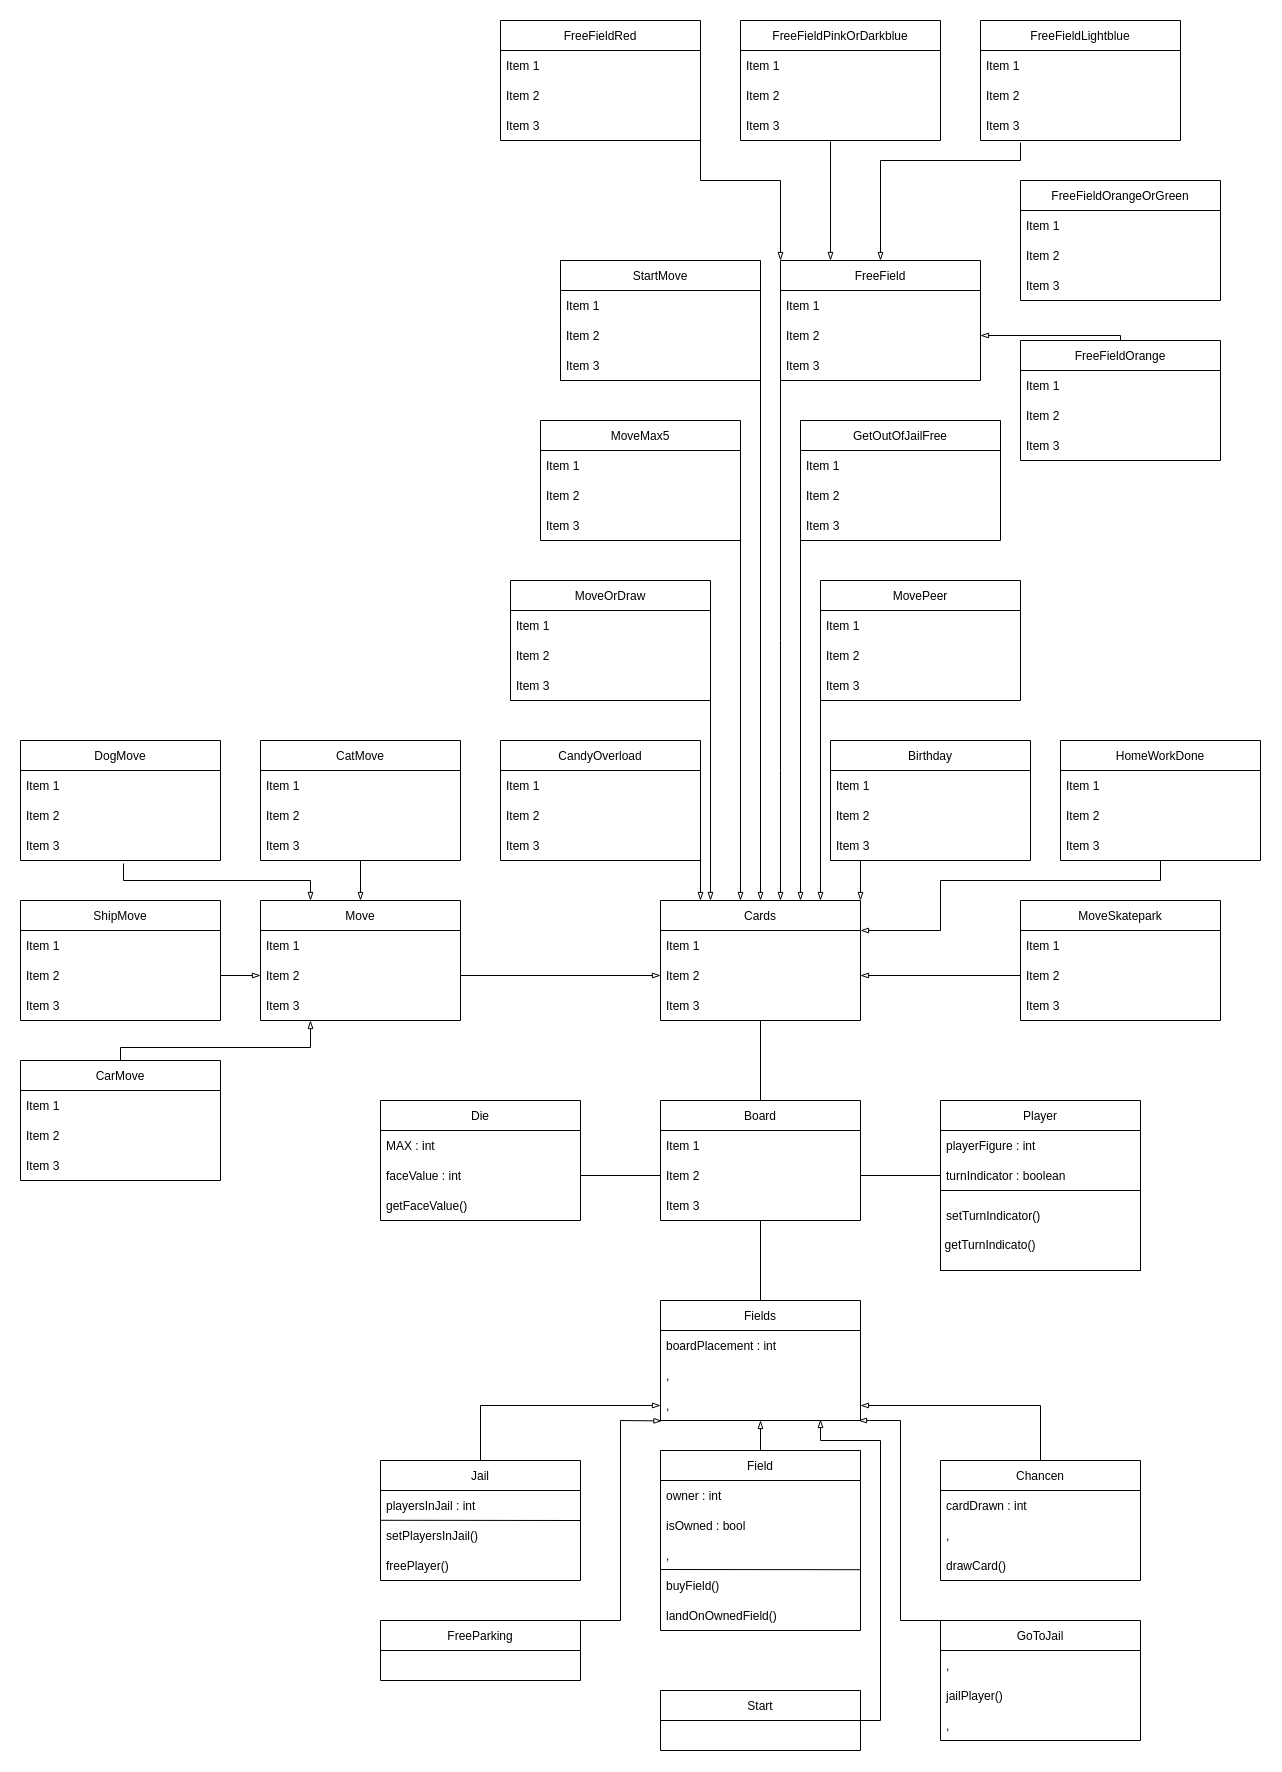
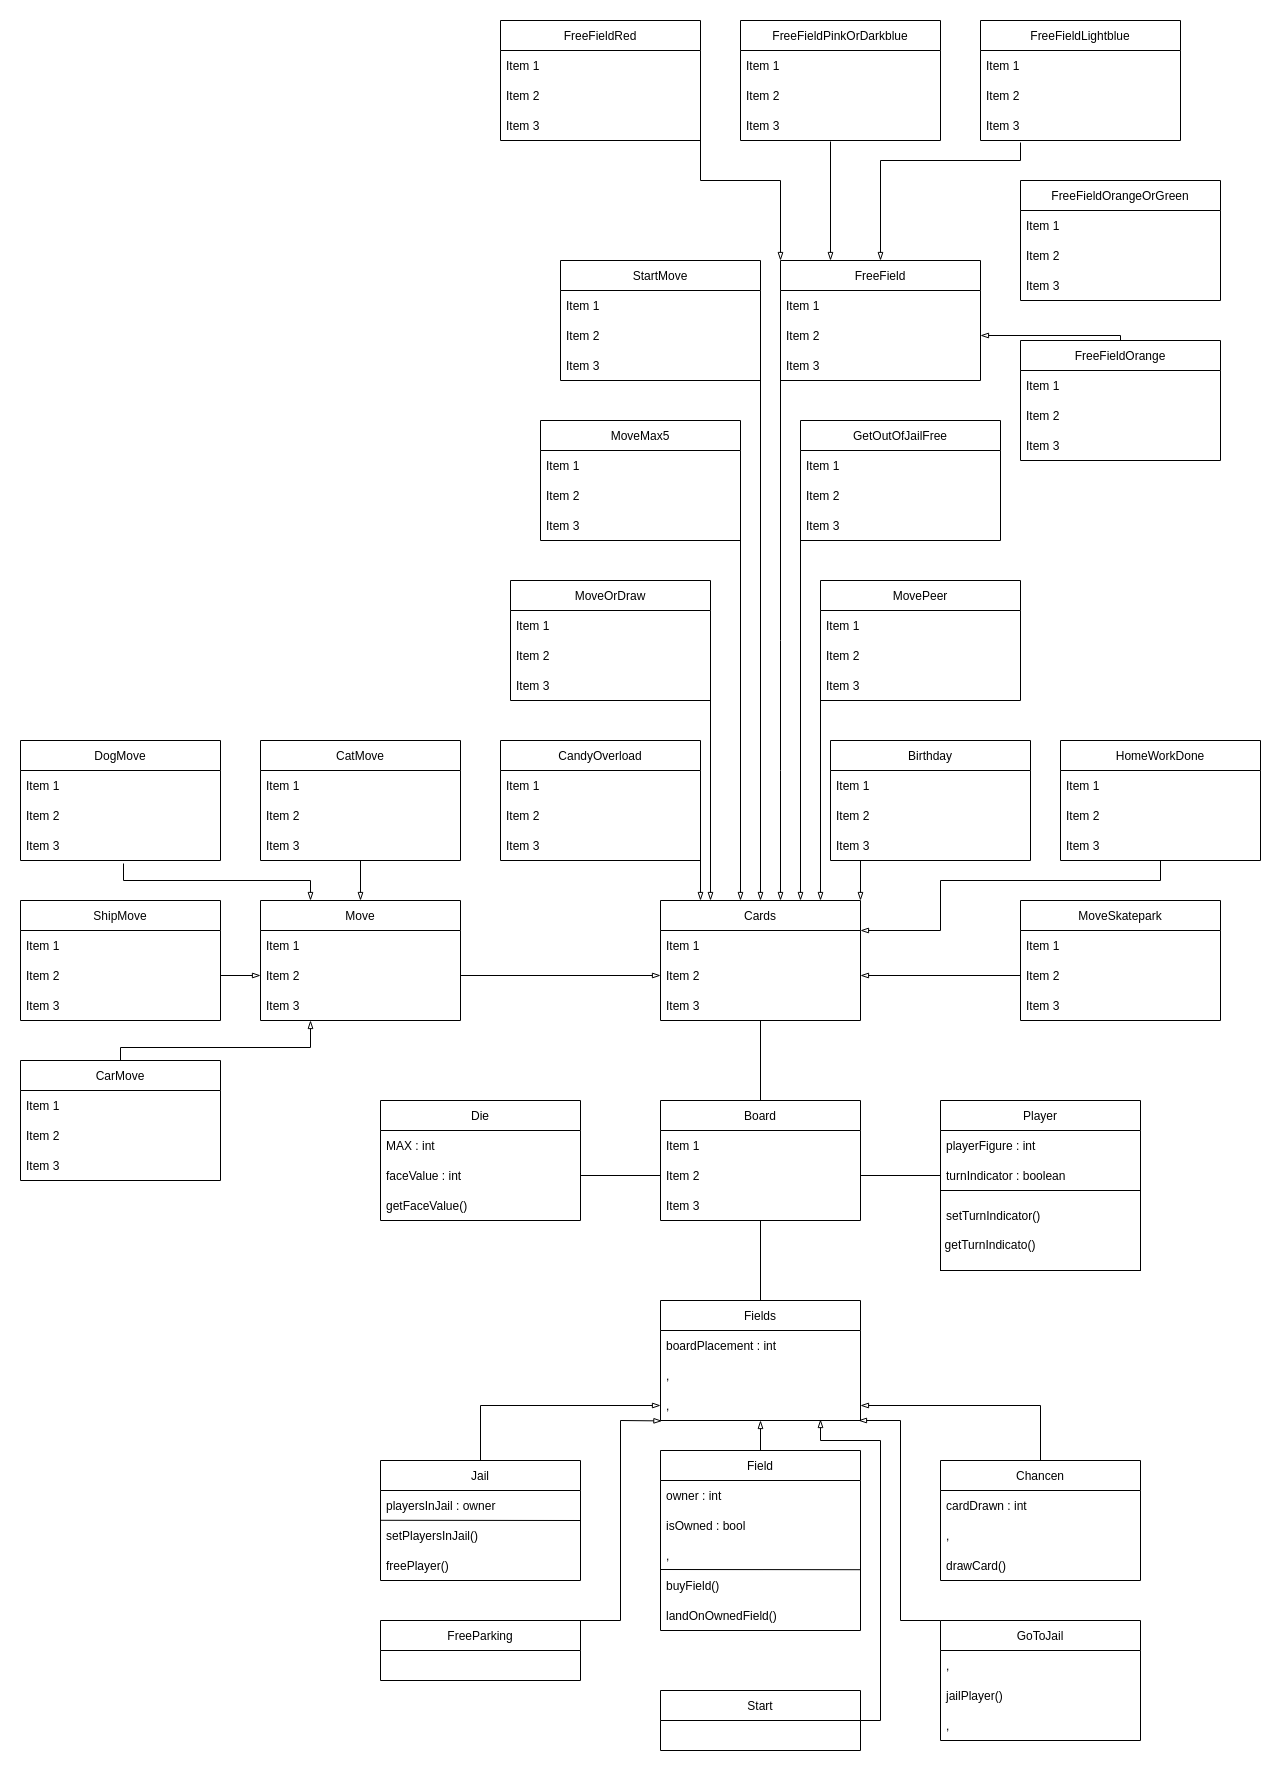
(439, 1506) -> (447, 1506)
